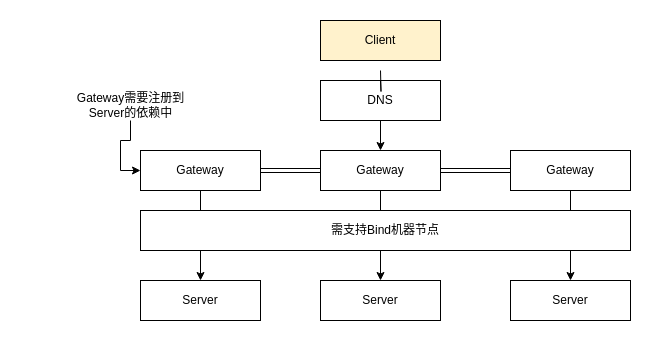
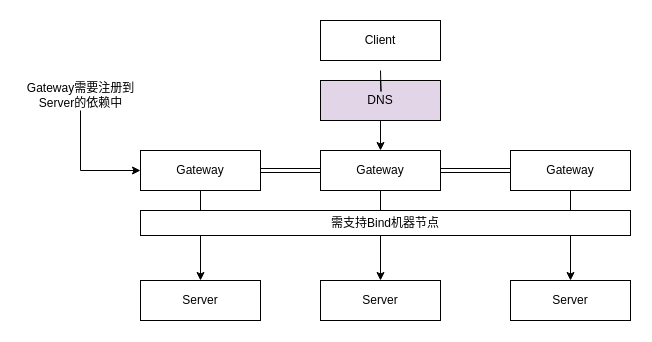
(381, 41) -> (381, 41)
(381, 101) -> (381, 101)
(131, 106) -> (81, 96)
(386, 231) -> (386, 223)
